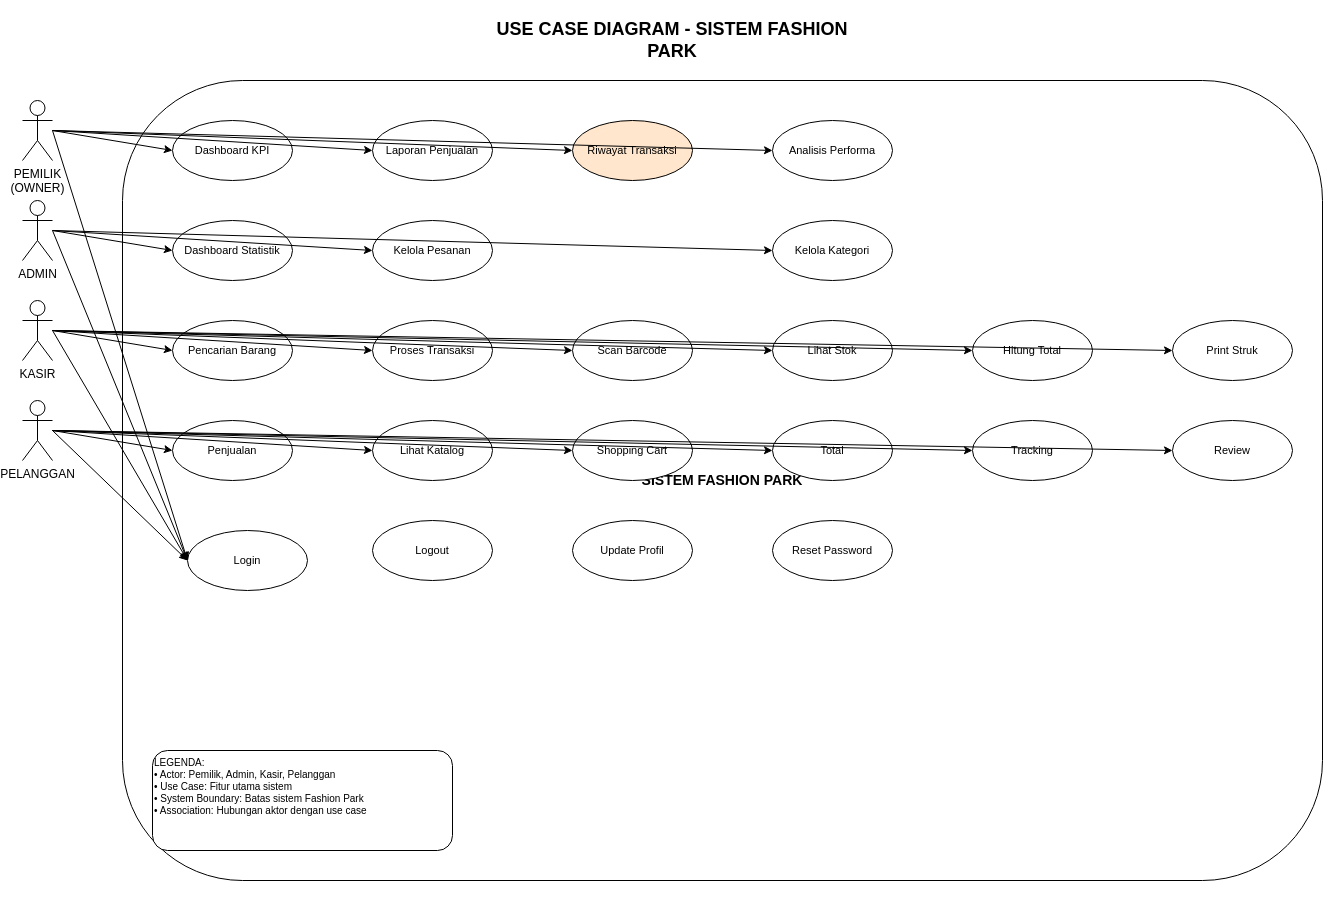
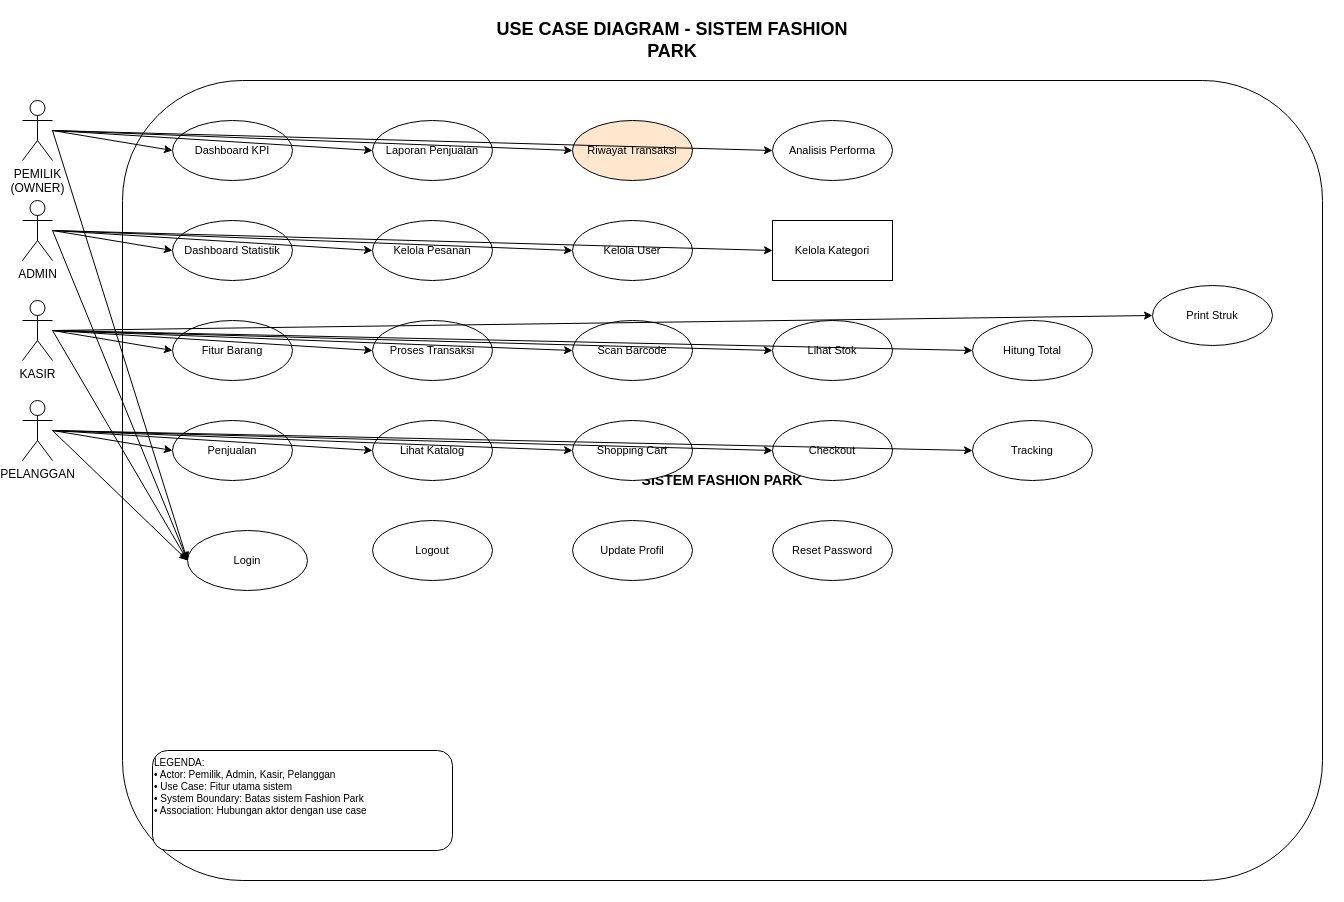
none -> (348, 242)
none -> (633, 251)
(833, 251) -> (833, 251)
(233, 351) -> (233, 351)
(1233, 351) -> (1213, 316)
(838, 445) -> none
(833, 451) -> (833, 451)
(1233, 451) -> none
